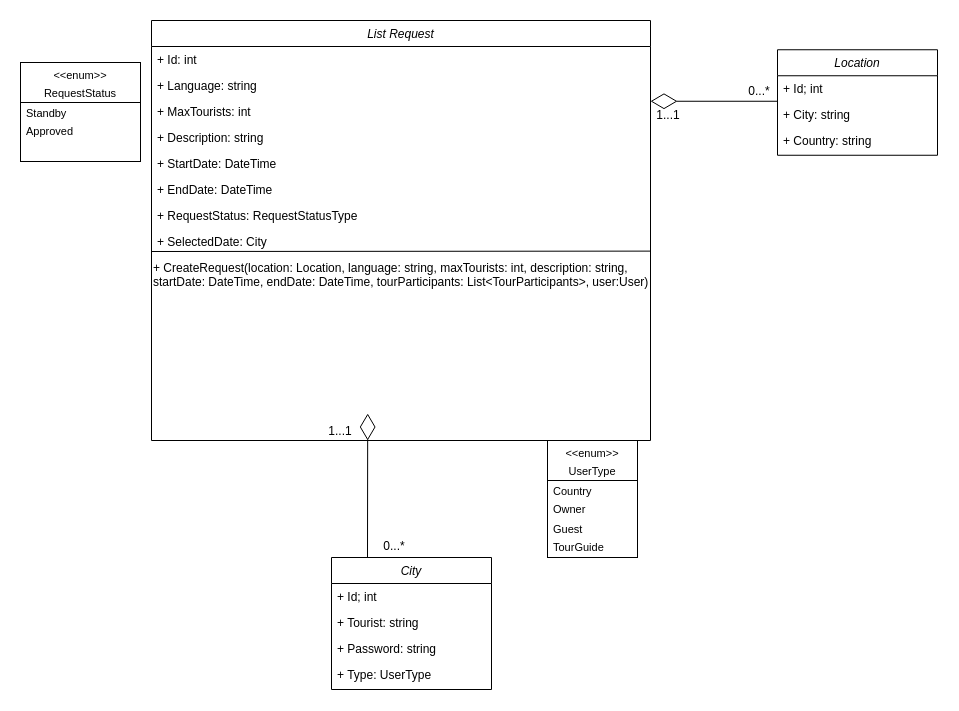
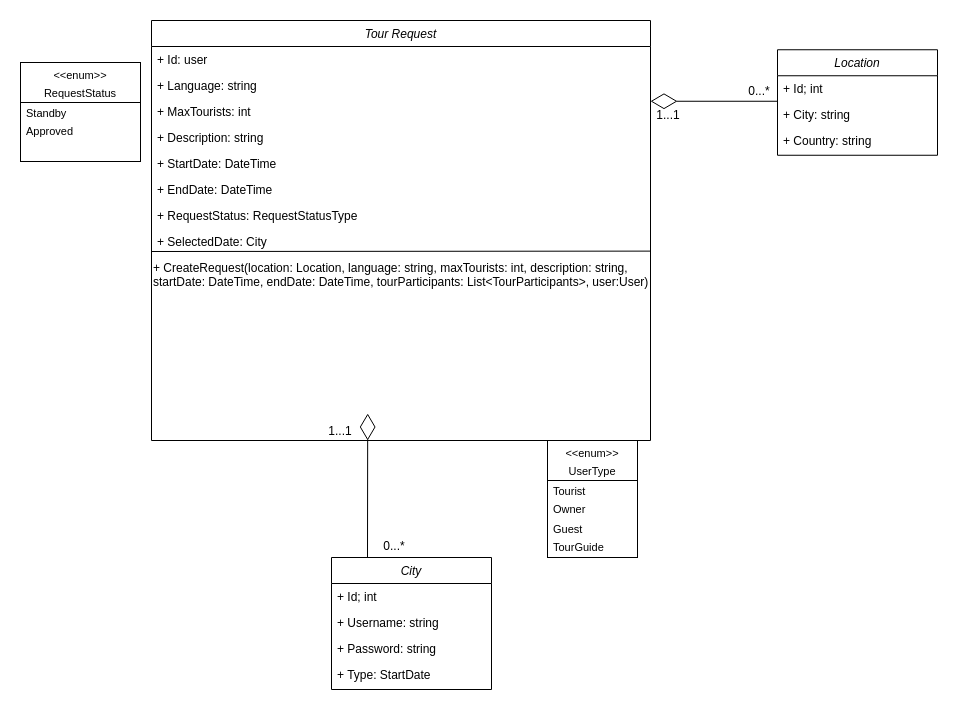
(401, 34) -> (401, 34)
(181, 60) -> (186, 60)
(575, 491) -> (573, 491)
(386, 623) -> (391, 623)
(386, 675) -> (389, 675)
